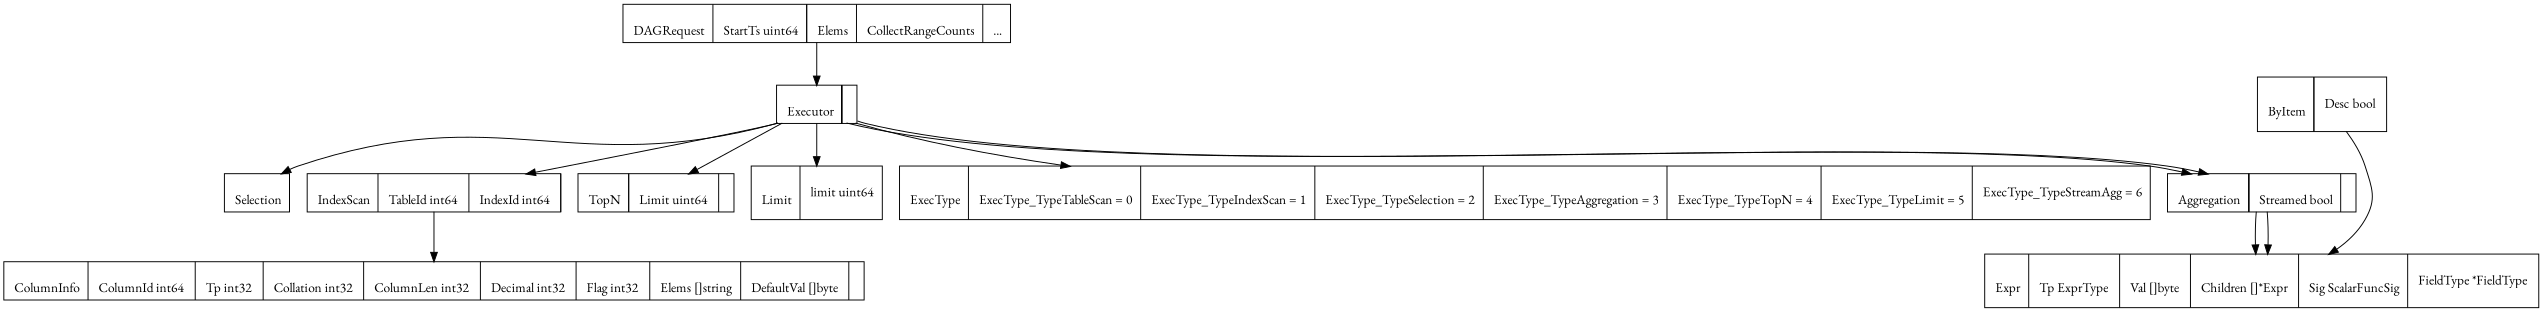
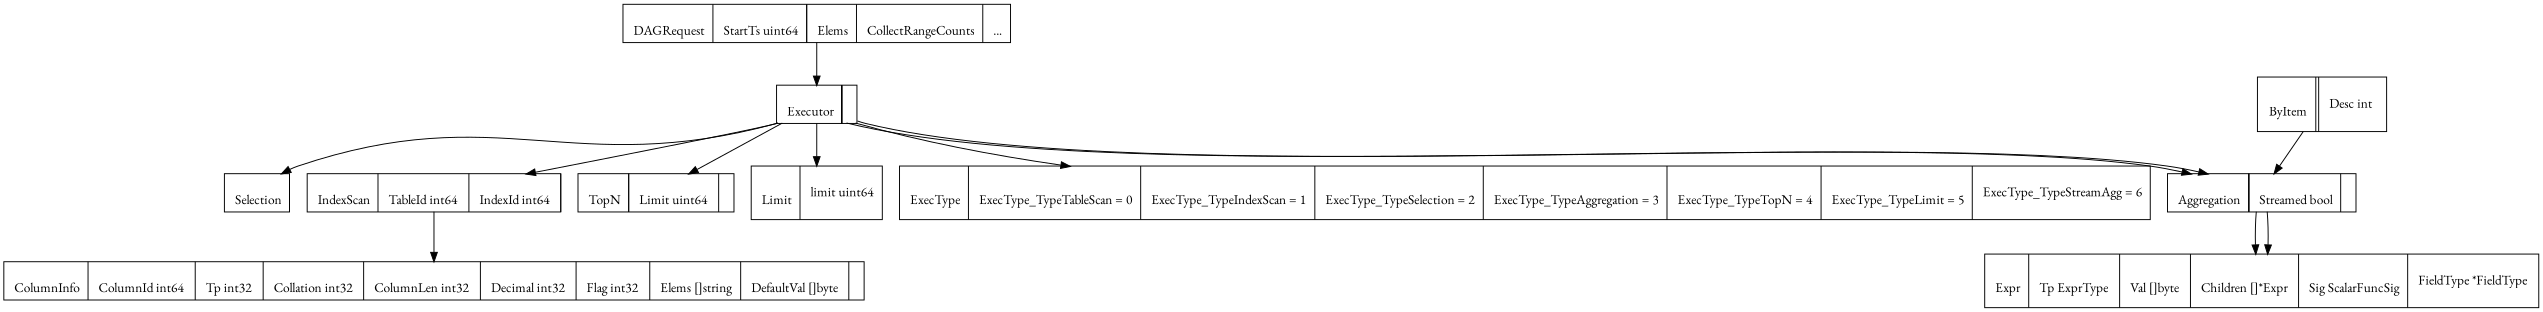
(2350, 104) -> (2351, 104)
(2372, 194) -> (2291, 149)
